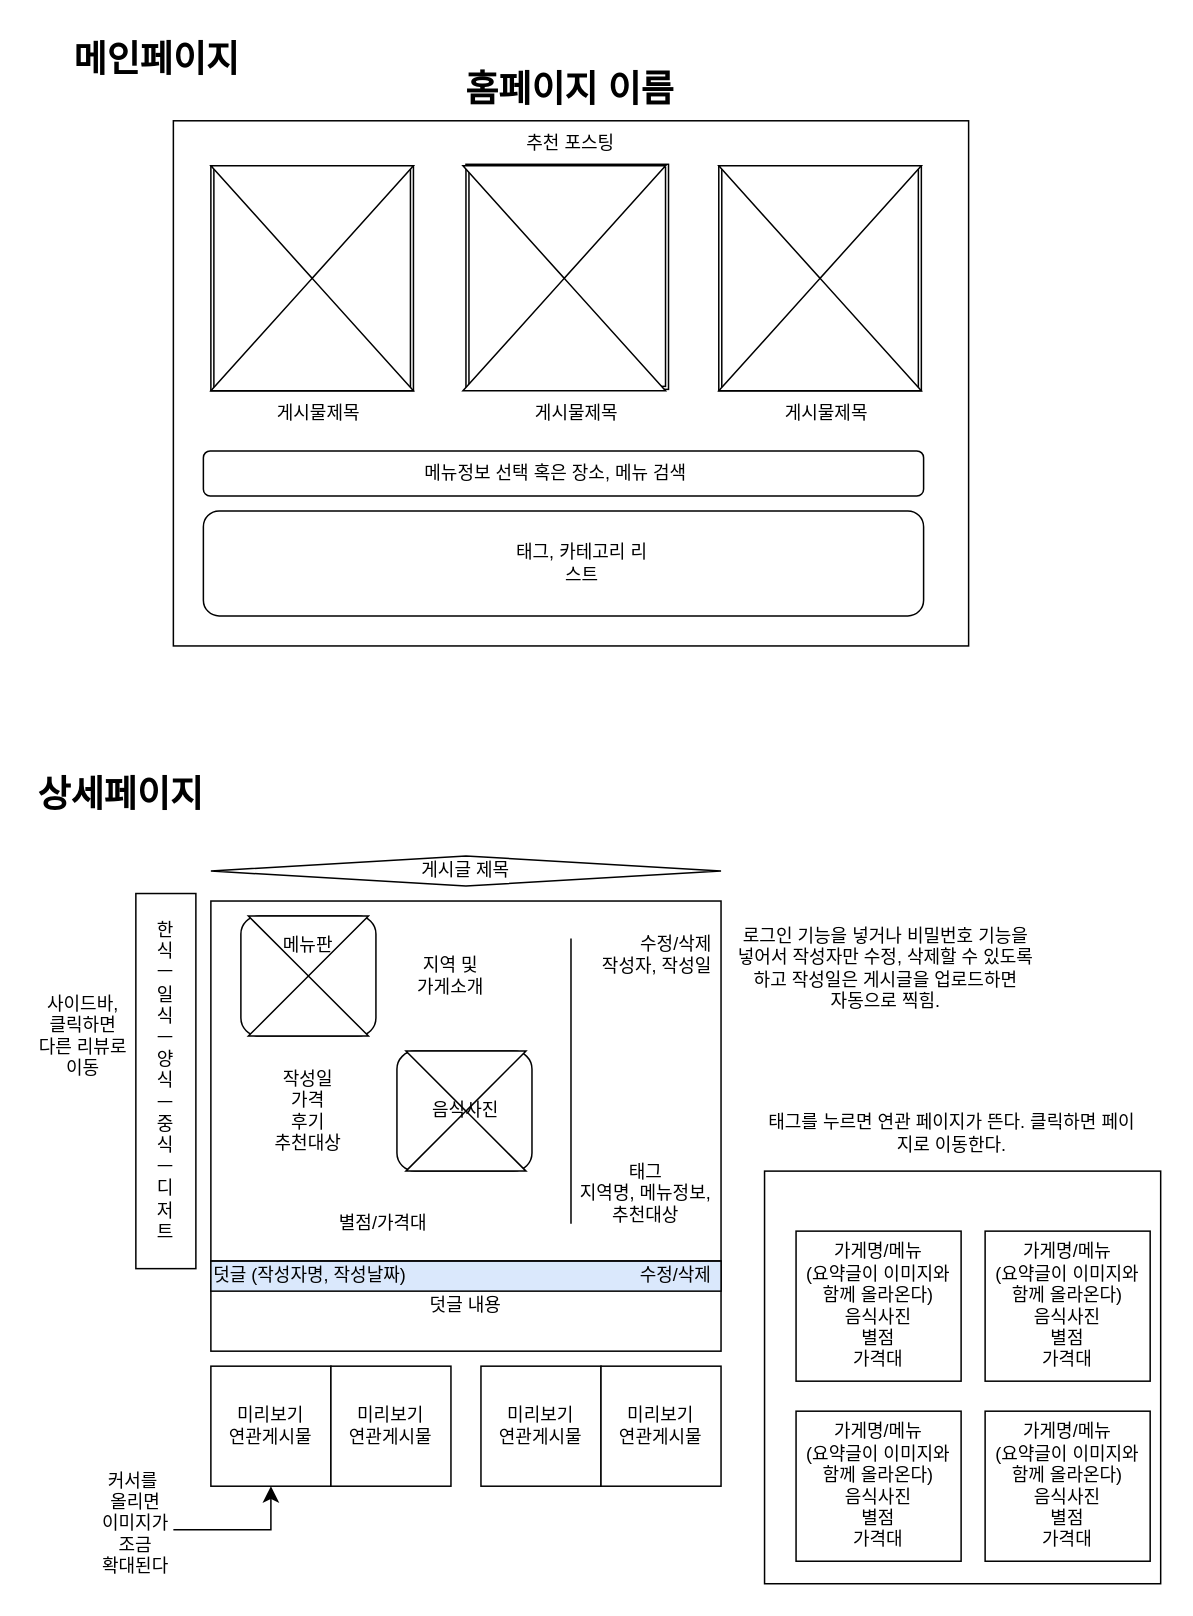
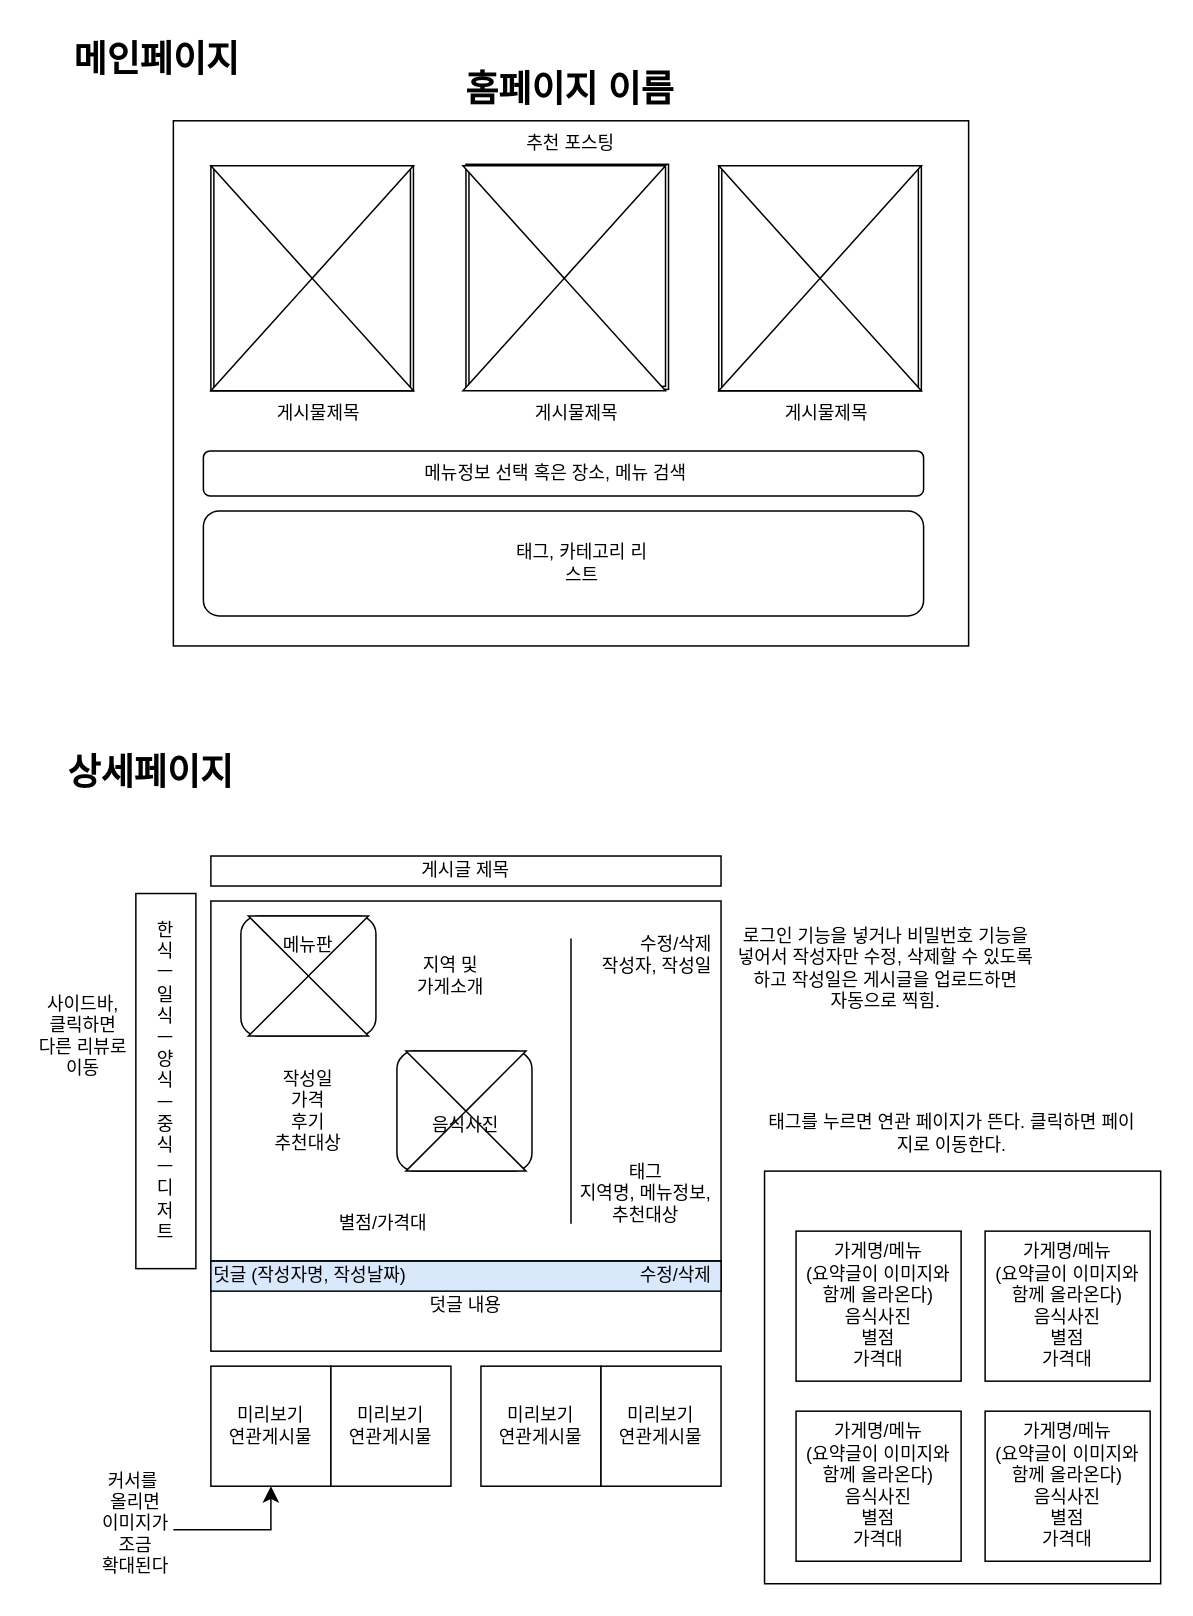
(173, 796) -> (203, 773)
(466, 871) -> (466, 871)
(466, 1111) -> (466, 1126)
